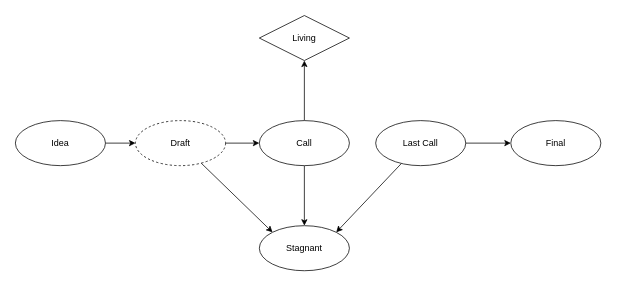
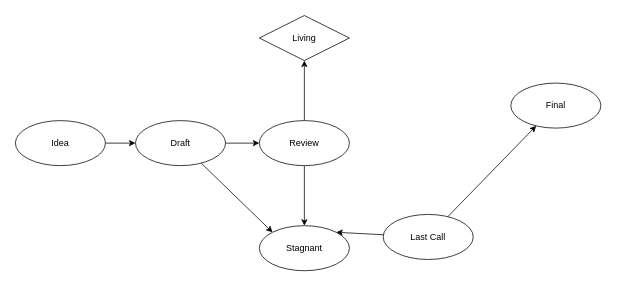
(180, 143) -> (180, 143)
(304, 143) -> (304, 143)
(420, 143) -> (428, 237)
(555, 143) -> (555, 105)
